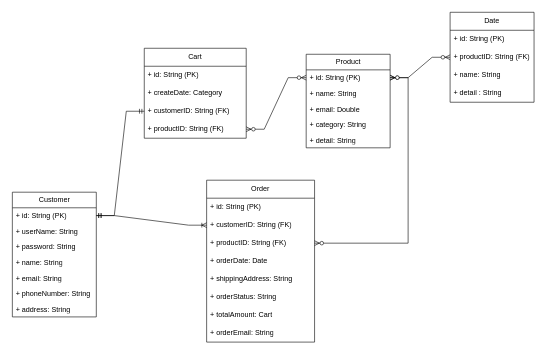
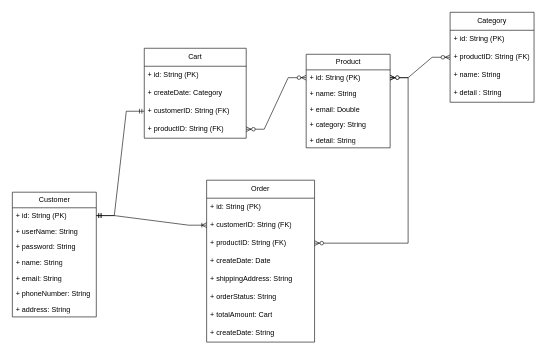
(492, 21) -> (492, 21)
(242, 261) -> (244, 261)
(245, 333) -> (247, 333)
